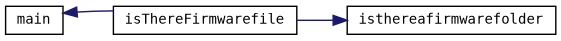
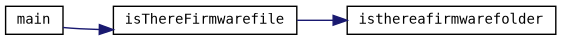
(95, 11) -> (81, 29)
